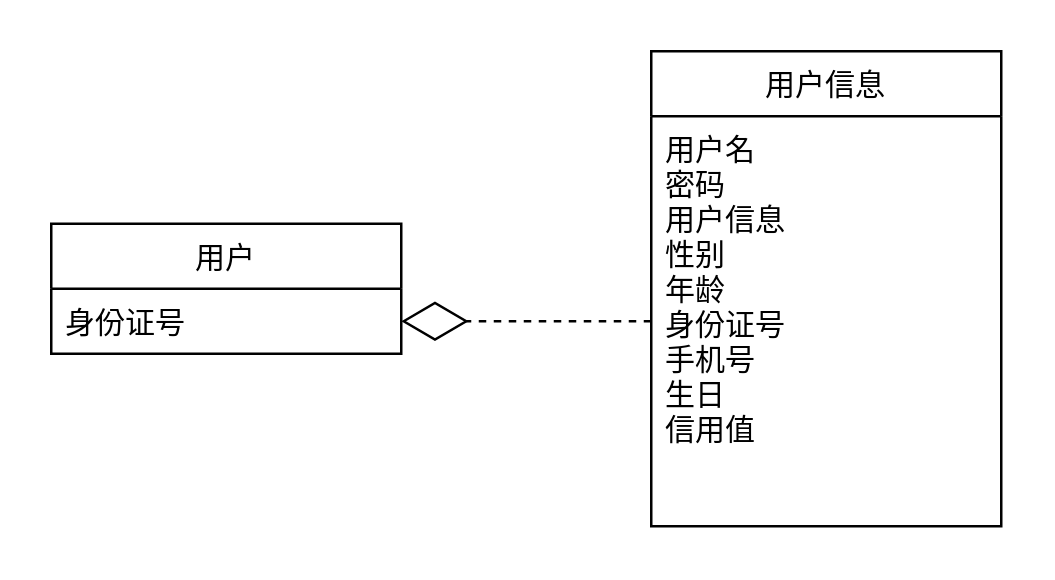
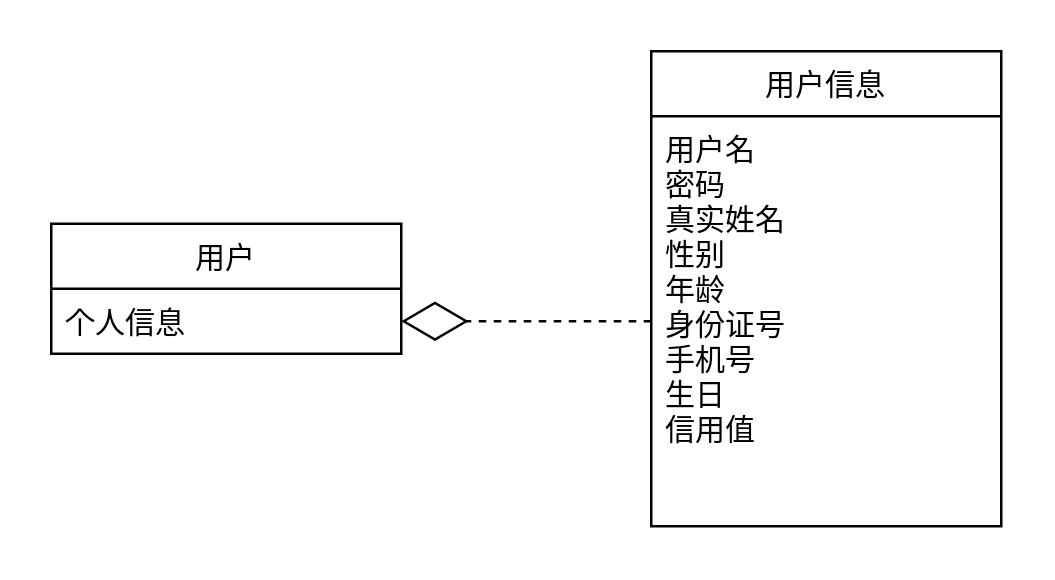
(710, 150) -> (710, 150)
(125, 323) -> (125, 323)
